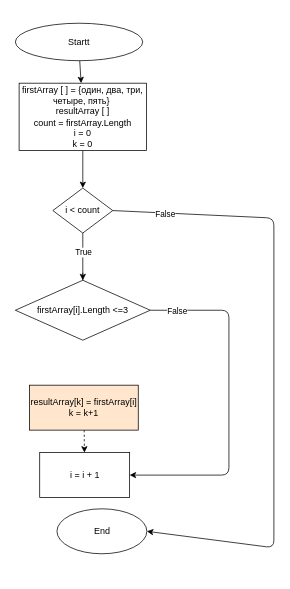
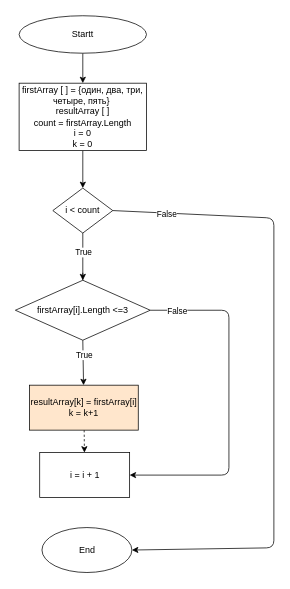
(79, 42) -> (83, 34)
none -> (83, 365)
(102, 531) -> (87, 550)
